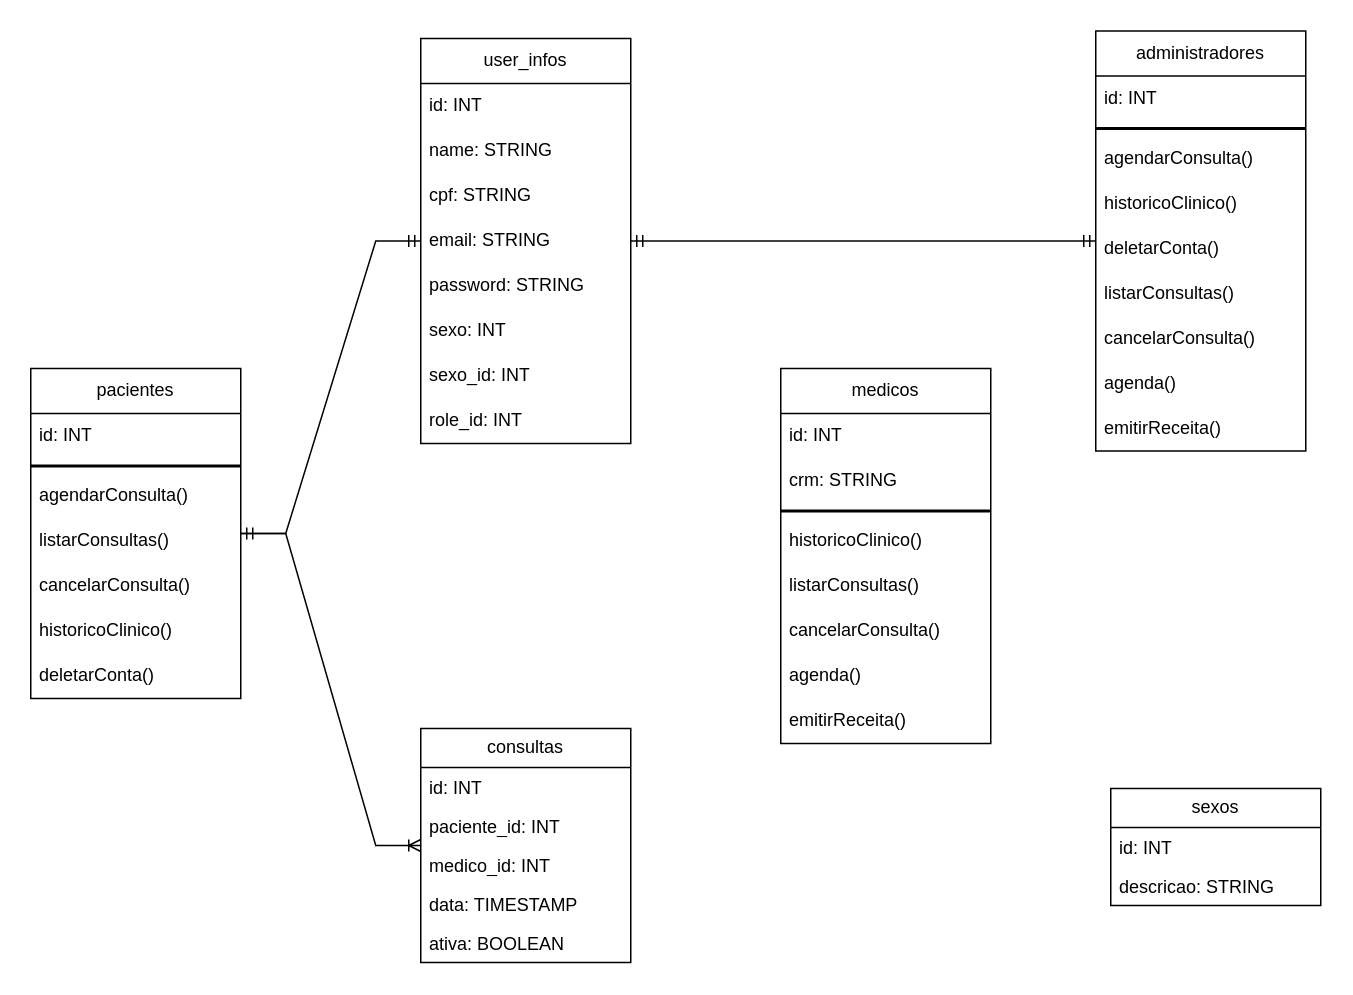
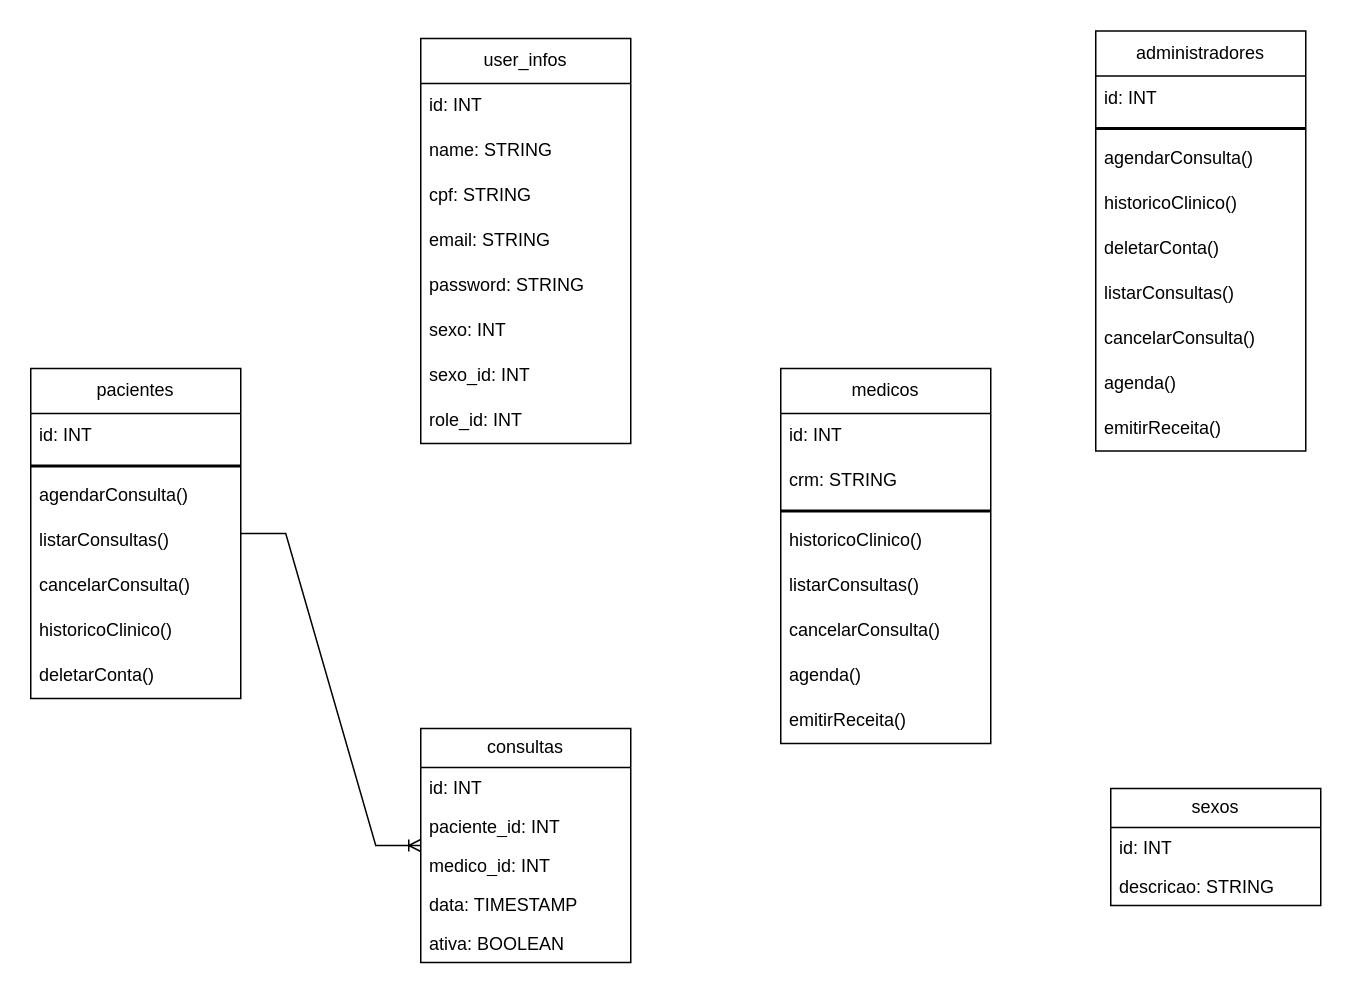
(863, 241) -> none
(337, 367) -> none
